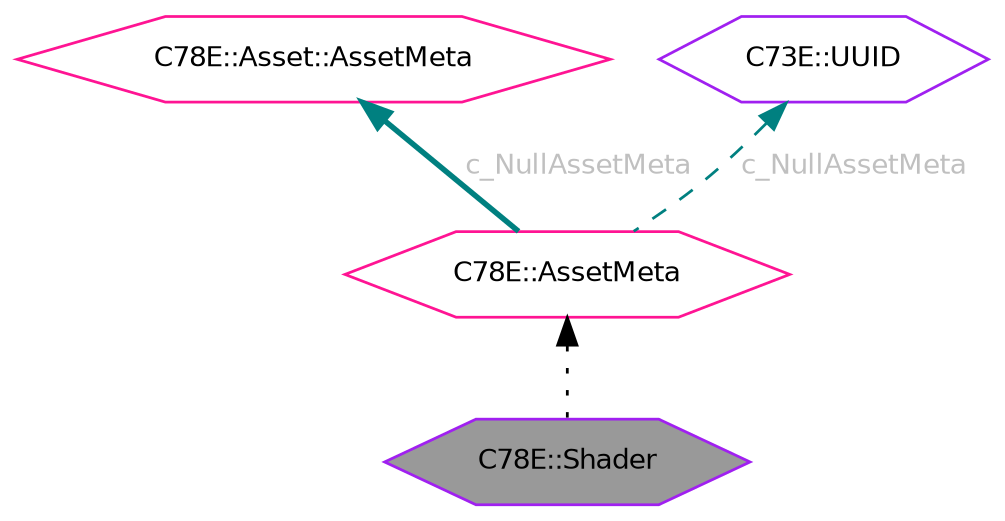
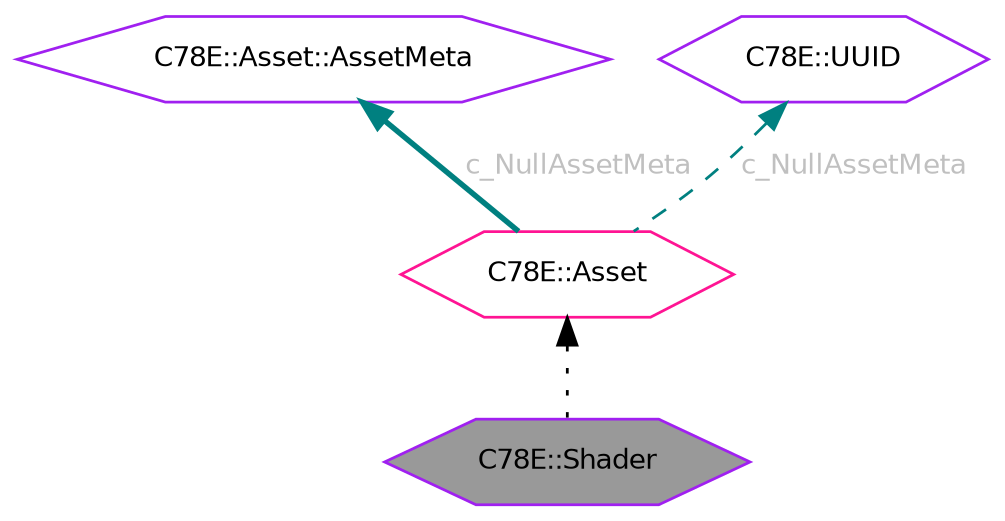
(314, 59) -> (314, 59)
(824, 59) -> (824, 59)
(567, 274) -> (567, 274)
